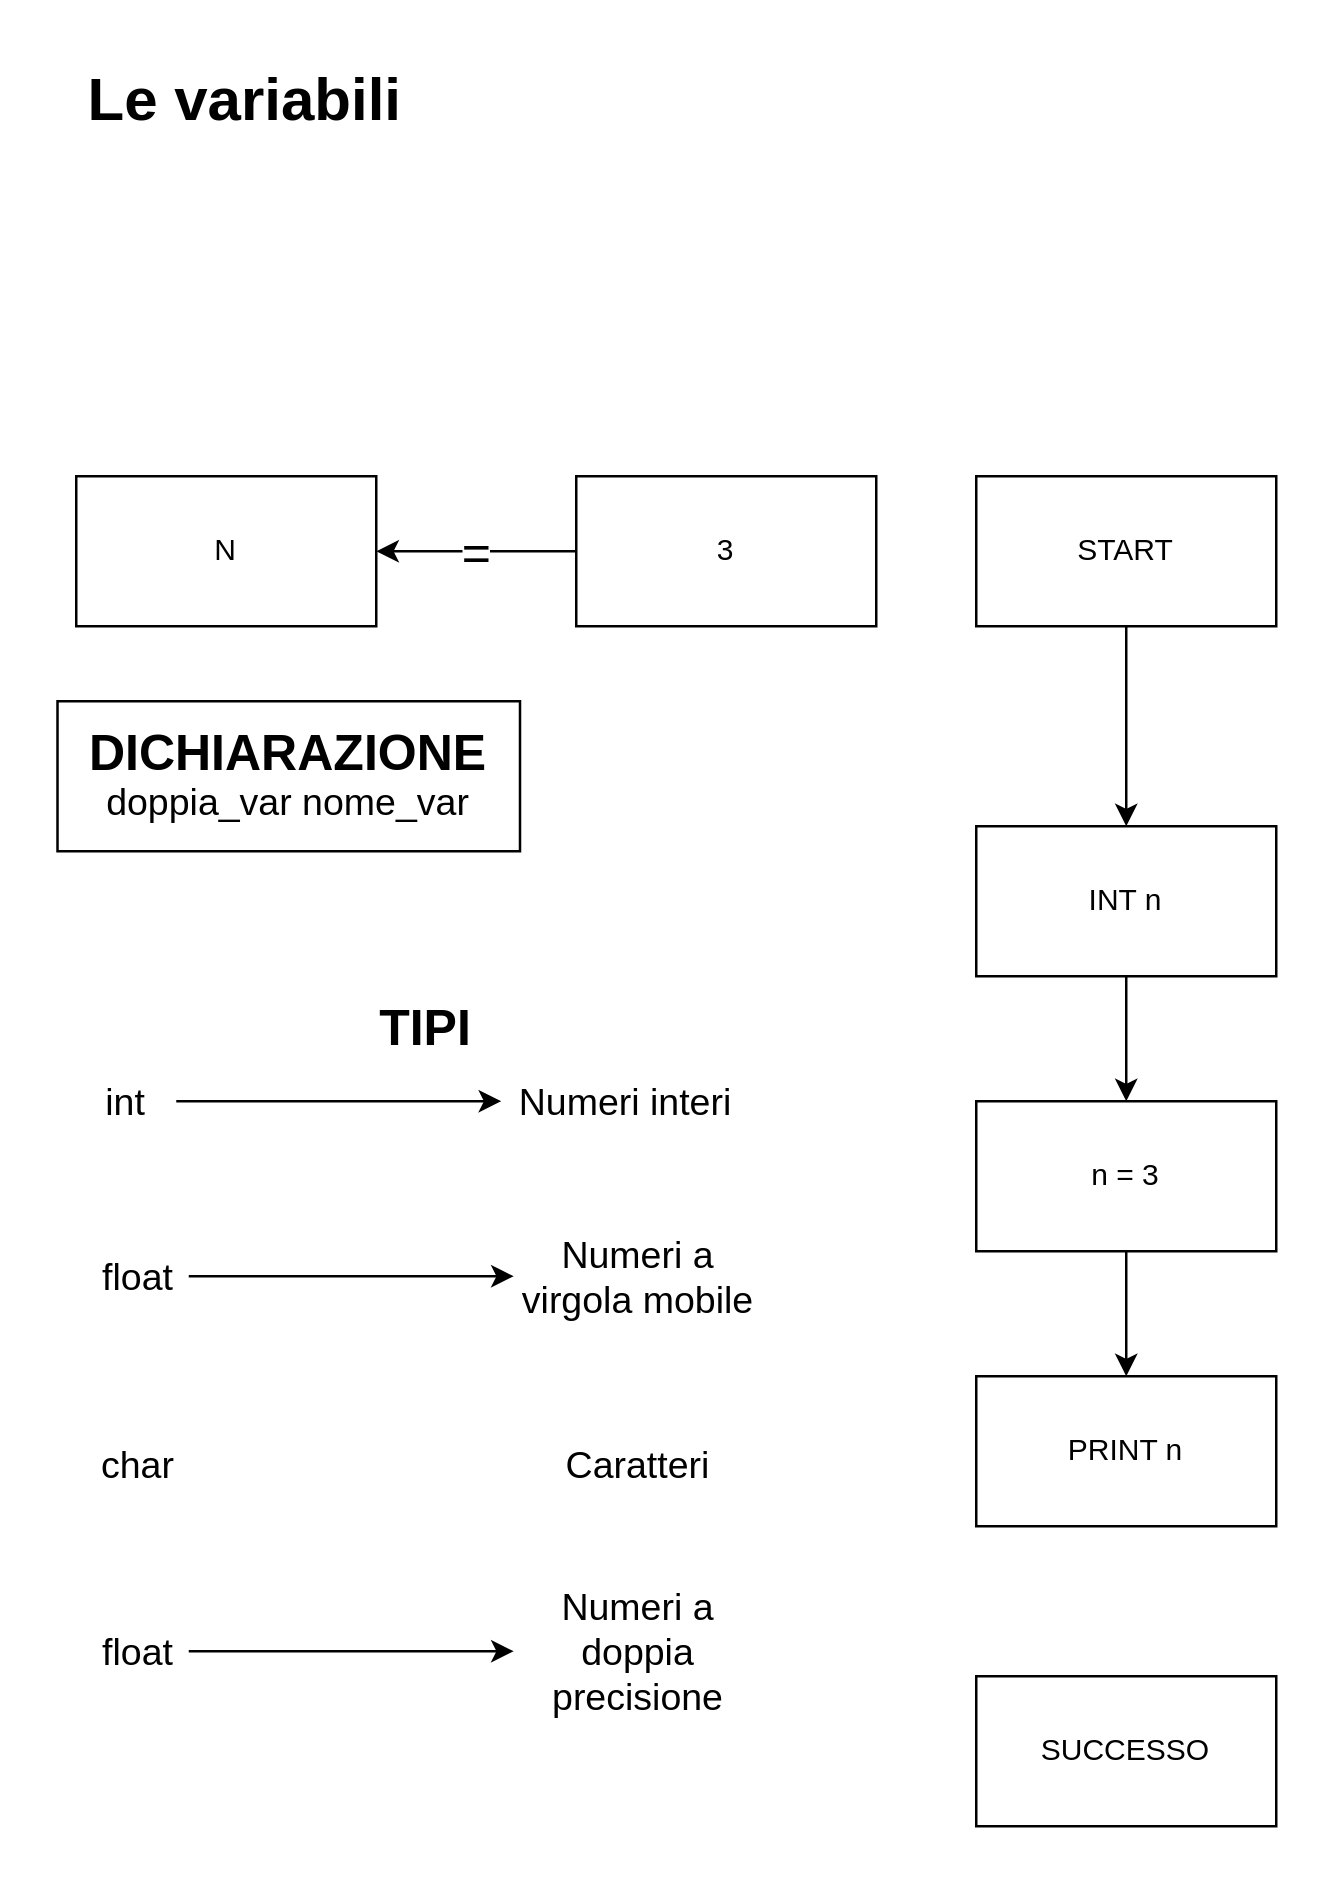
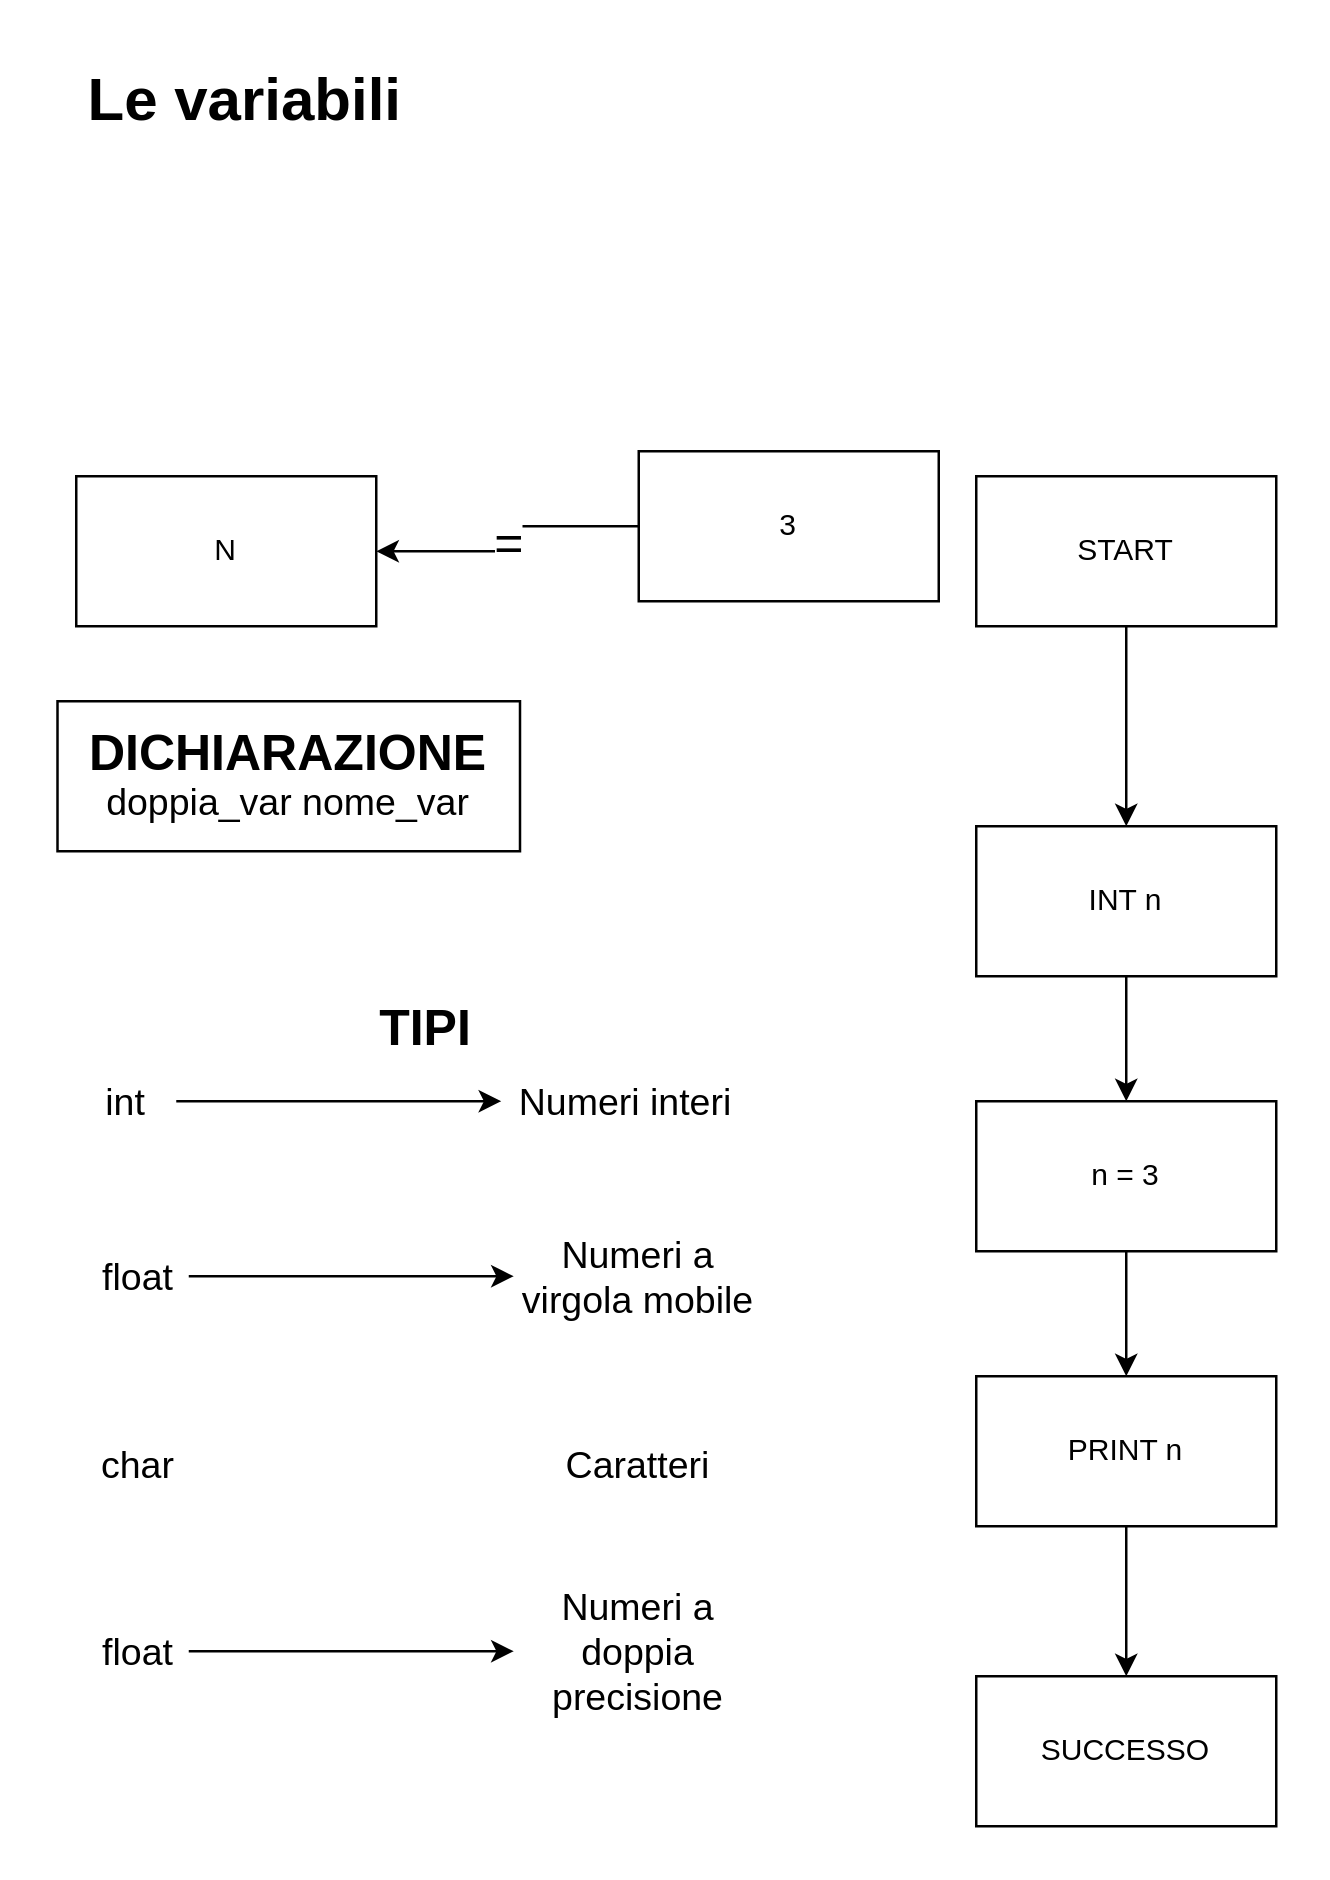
(726, 551) -> (789, 526)
none -> (1126, 1593)
